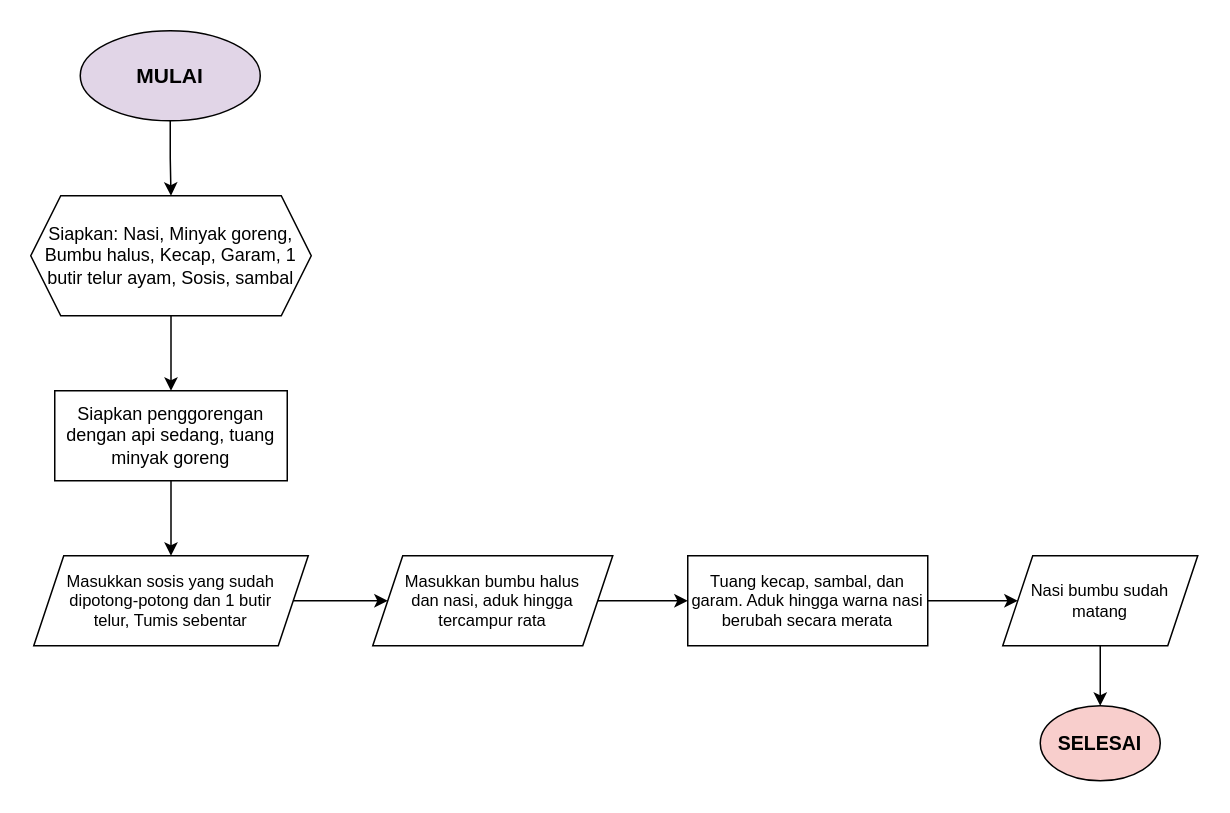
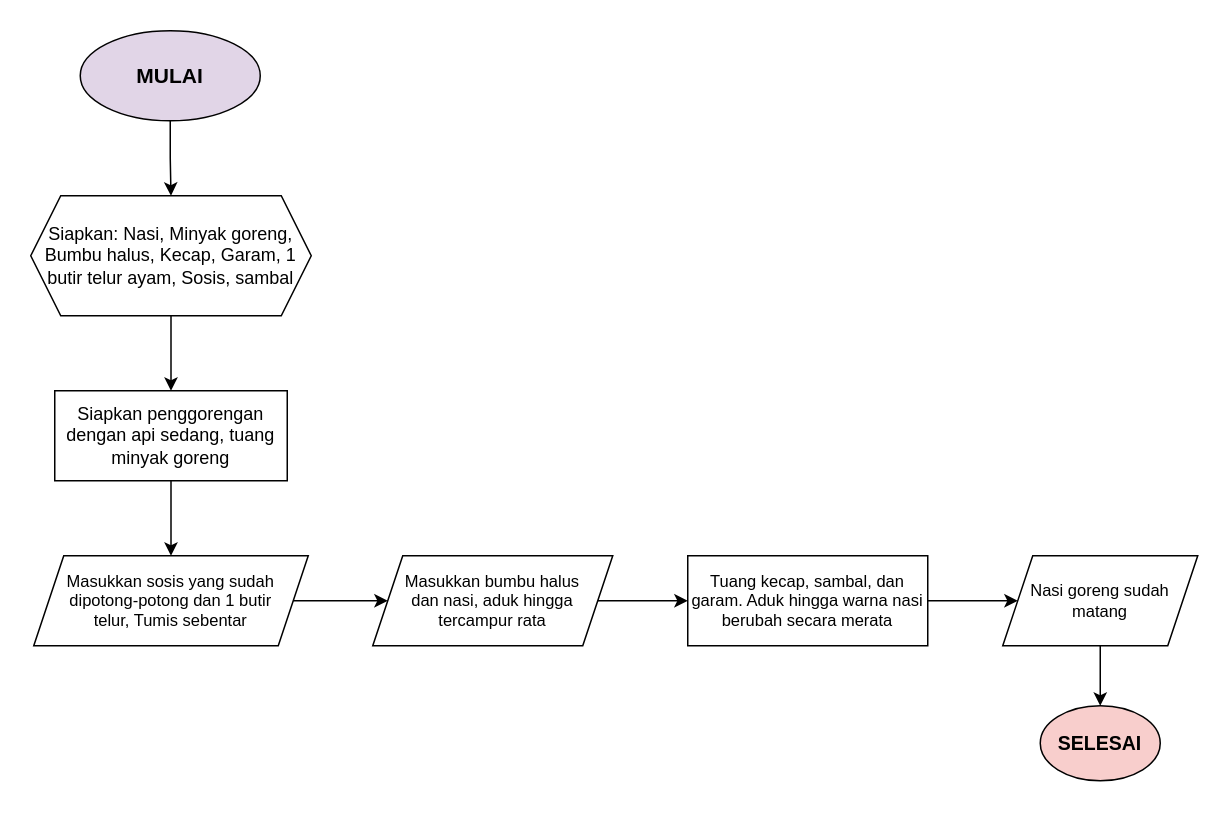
(1100, 601) -> (1100, 601)
